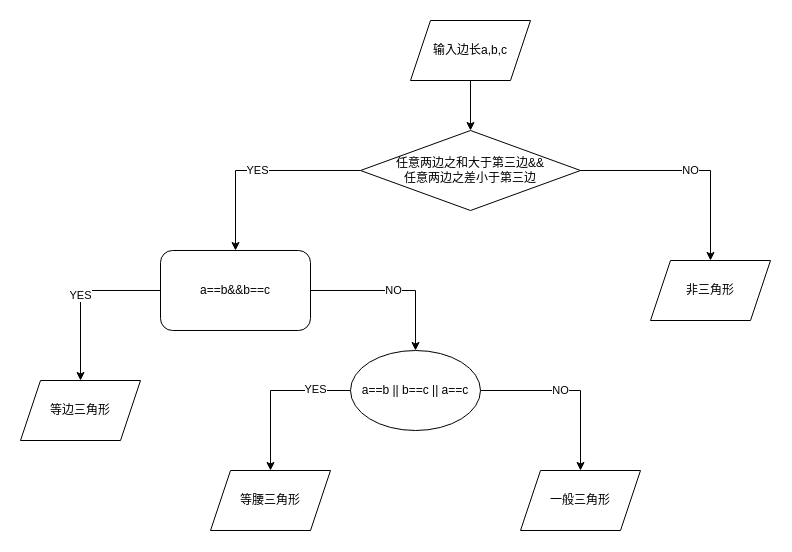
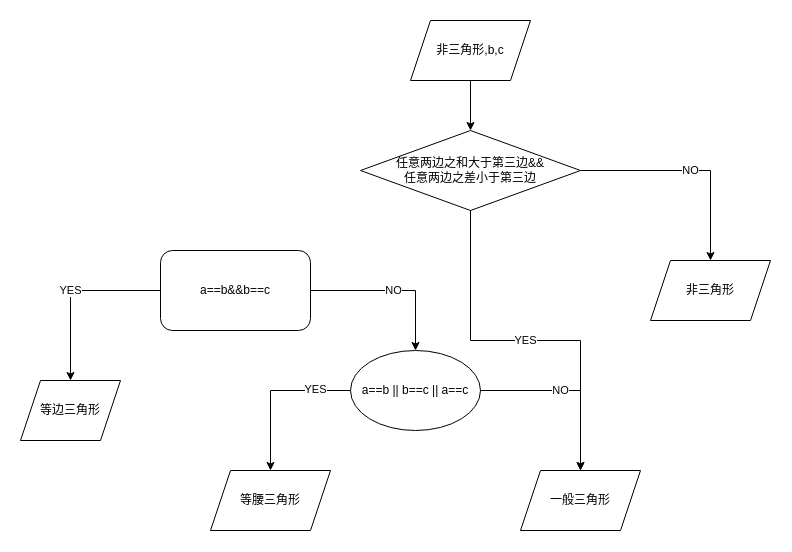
(471, 51) -> (471, 51)
(262, 171) -> (484, 341)
(81, 411) -> (71, 411)
